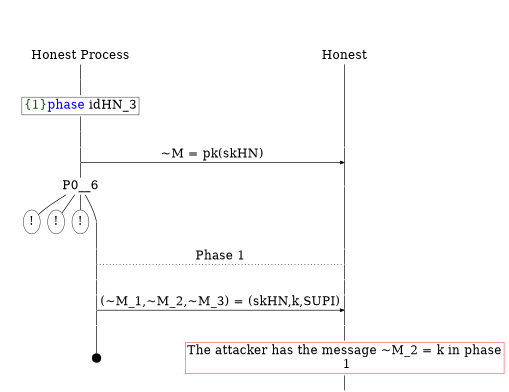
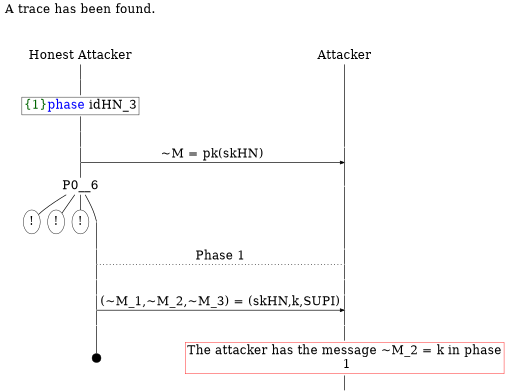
none -> (80, 17)
(80, 56) -> (80, 56)
(344, 56) -> (344, 56)
